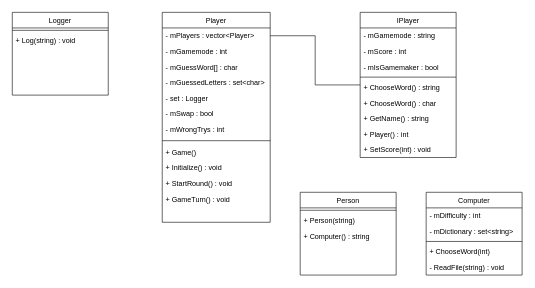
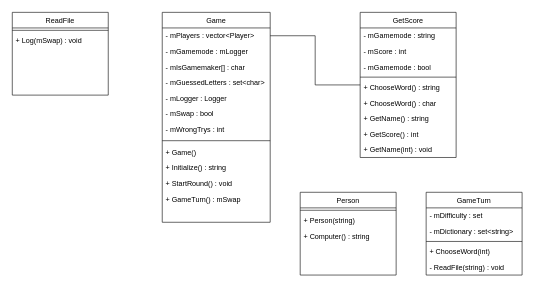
(60, 20) -> (60, 20)
(216, 20) -> (216, 20)
(408, 20) -> (408, 20)
(50, 41) -> (49, 41)
(195, 52) -> (204, 52)
(204, 67) -> (208, 67)
(401, 67) -> (395, 67)
(190, 98) -> (198, 98)
(390, 134) -> (395, 134)
(402, 150) -> (400, 150)
(200, 168) -> (204, 168)
(199, 199) -> (202, 199)
(474, 200) -> (474, 200)
(460, 216) -> (461, 216)
